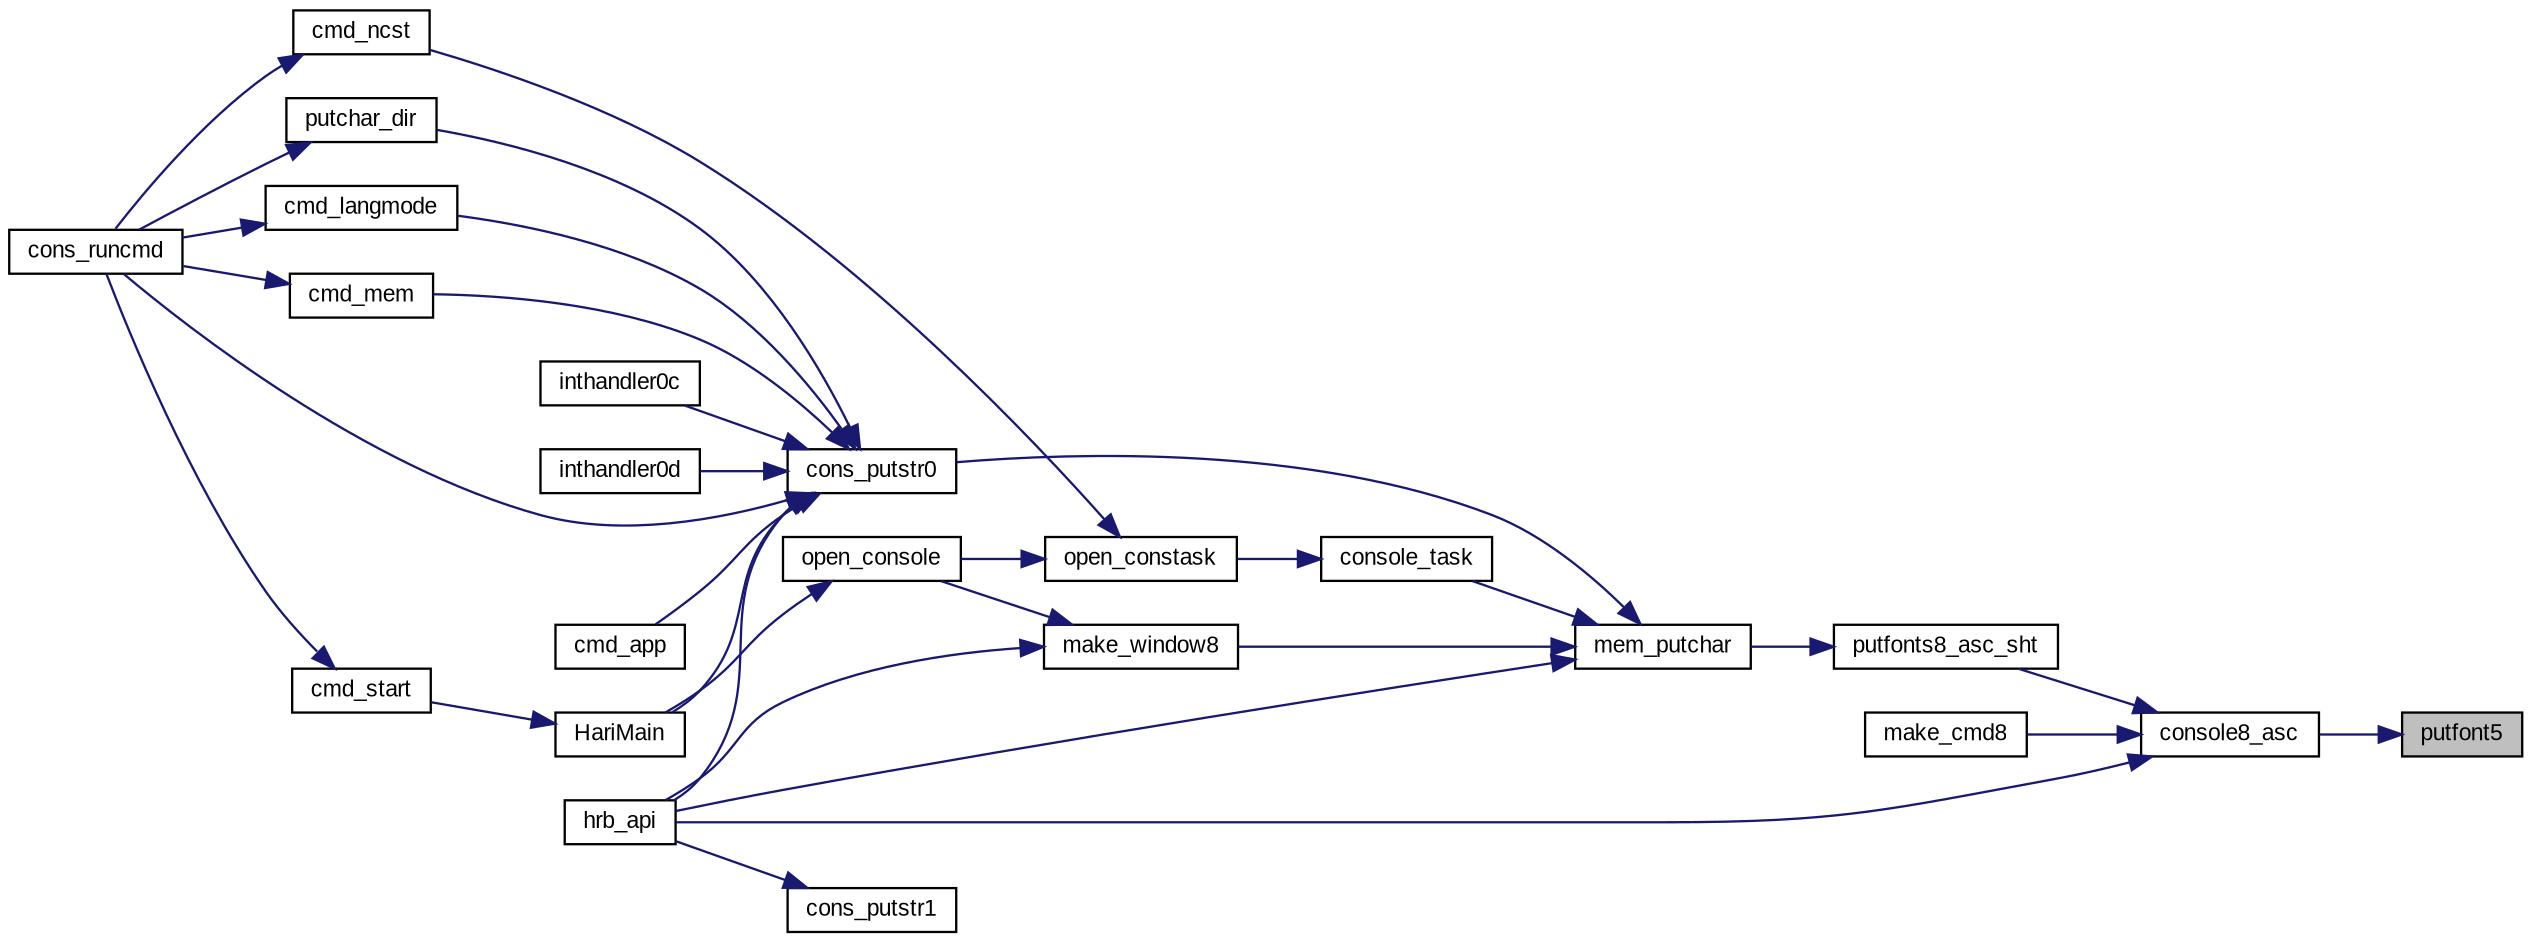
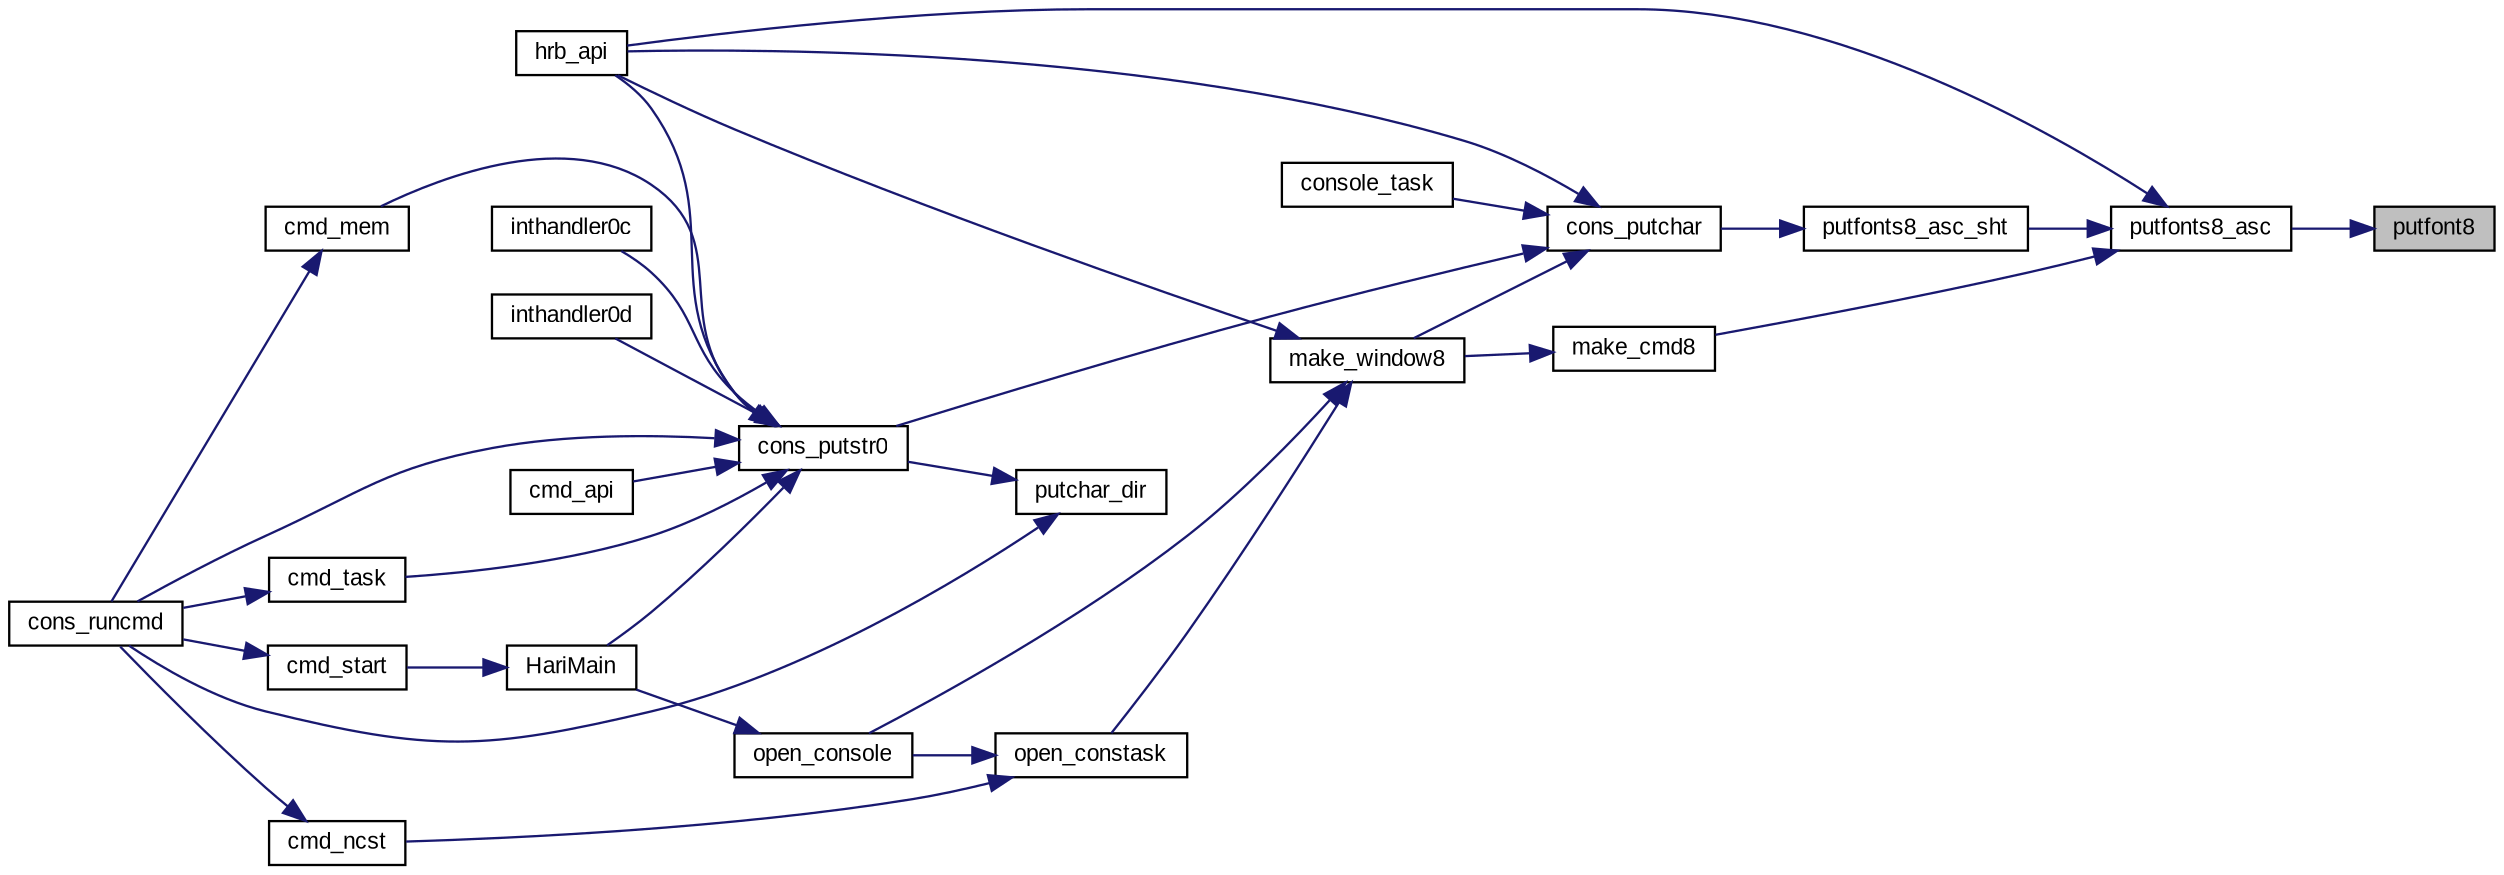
(361, 208) -> (337, 580)
(686, 220) -> (950, 469)
none -> (1497, 355)
(1267, 559) -> (1230, 571)
(620, 647) -> (572, 492)
(1663, 647) -> (1634, 229)
(2230, 734) -> (2201, 229)
(2462, 734) -> (2434, 229)
(872, 910) -> none
